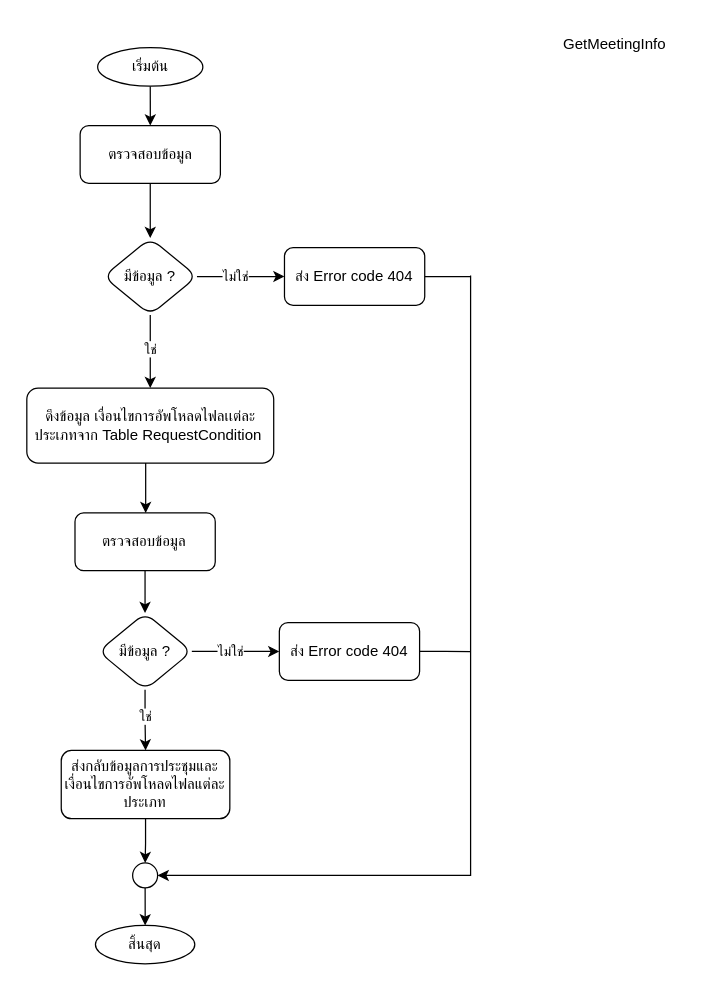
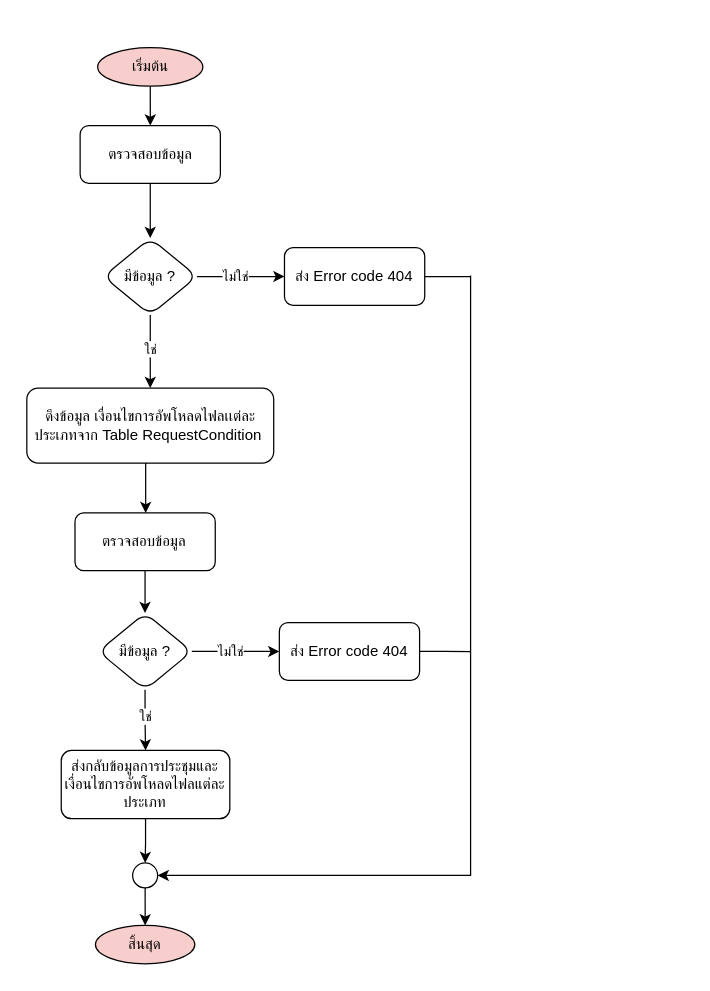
(614, 44) -> none
(150, 67) -> (150, 67)
(145, 945) -> (145, 945)
